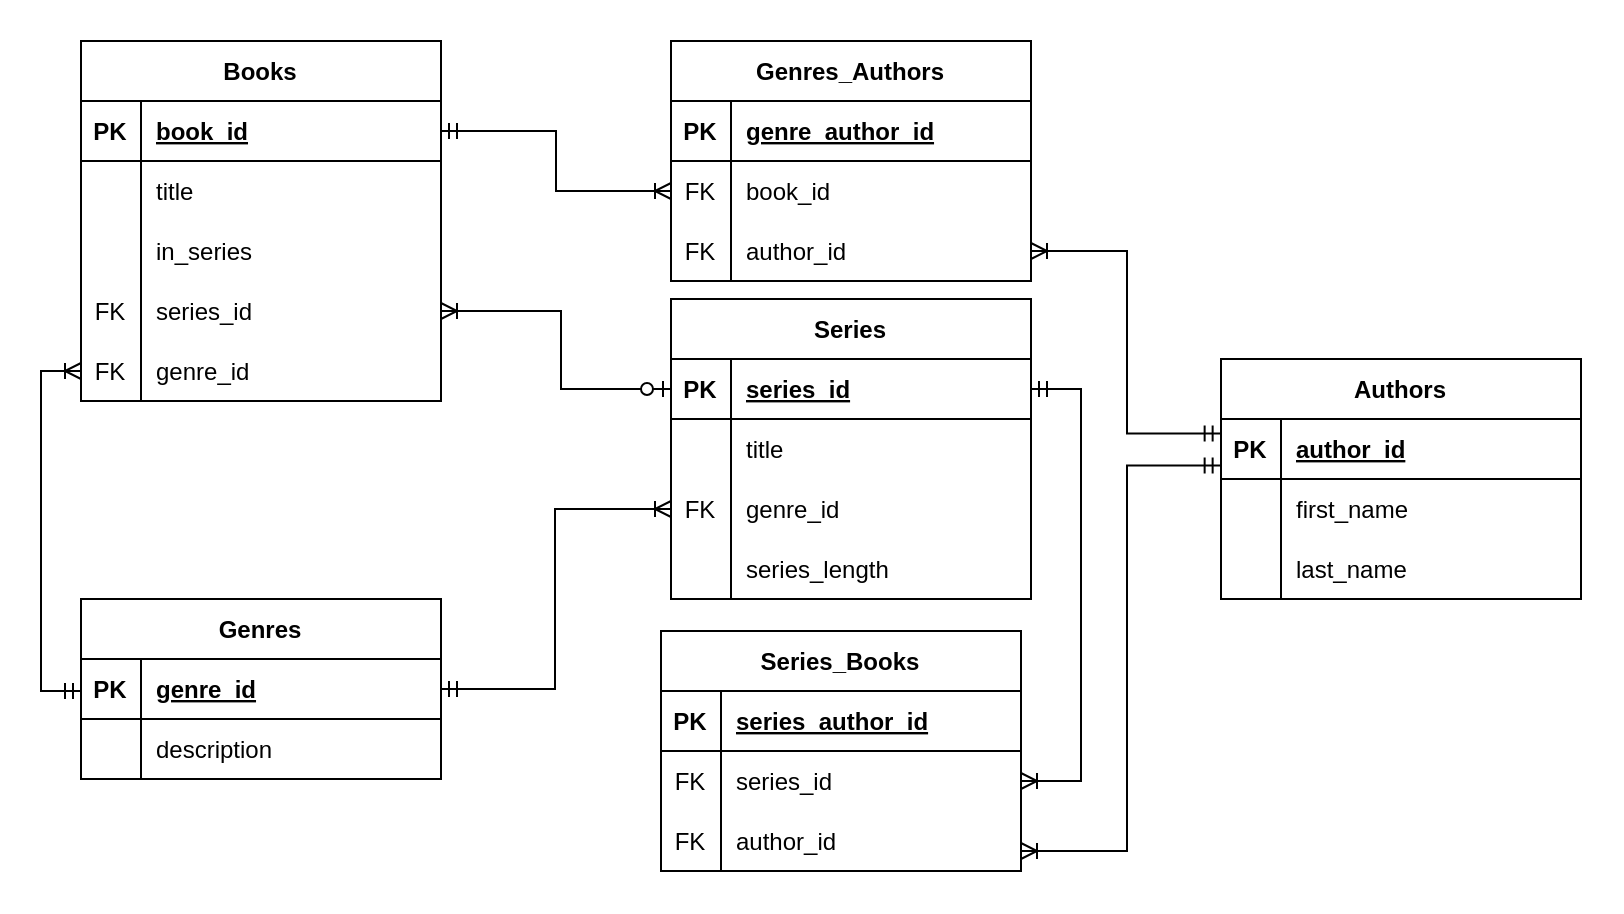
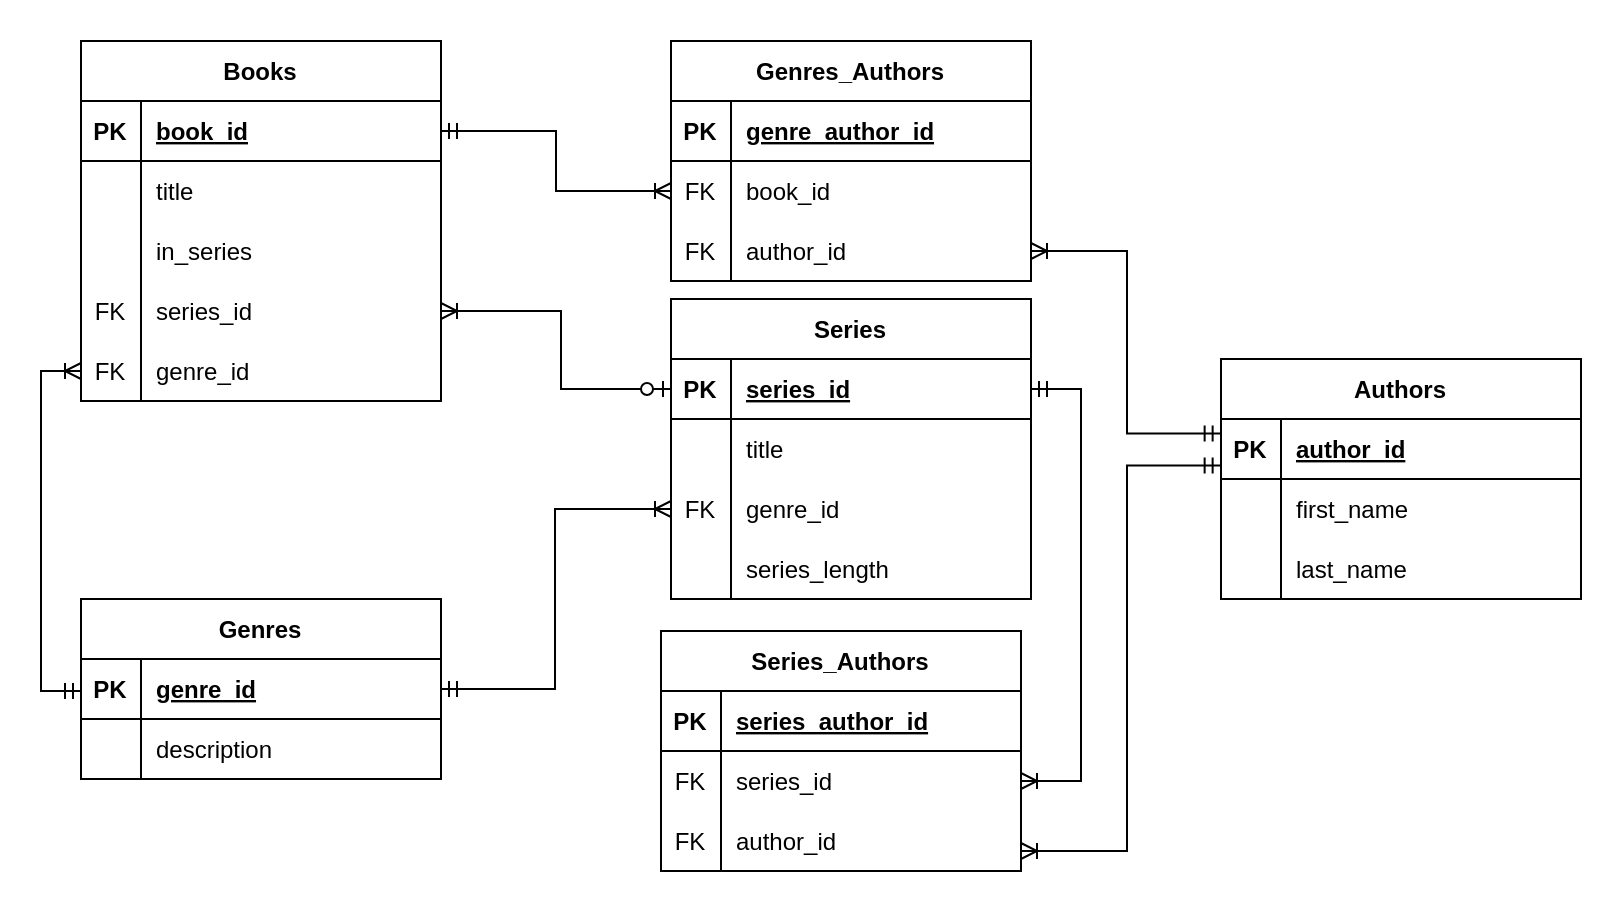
(840, 662) -> (840, 662)
